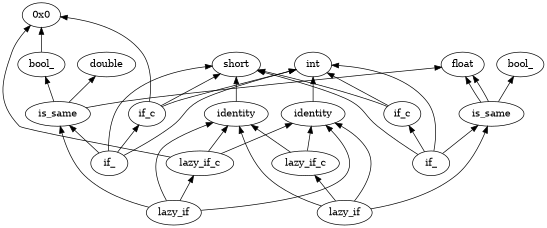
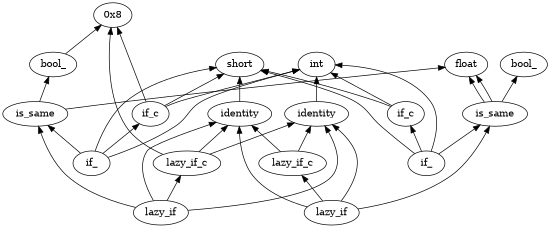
(41, 15) -> (113, 15)
(107, 64) -> none
